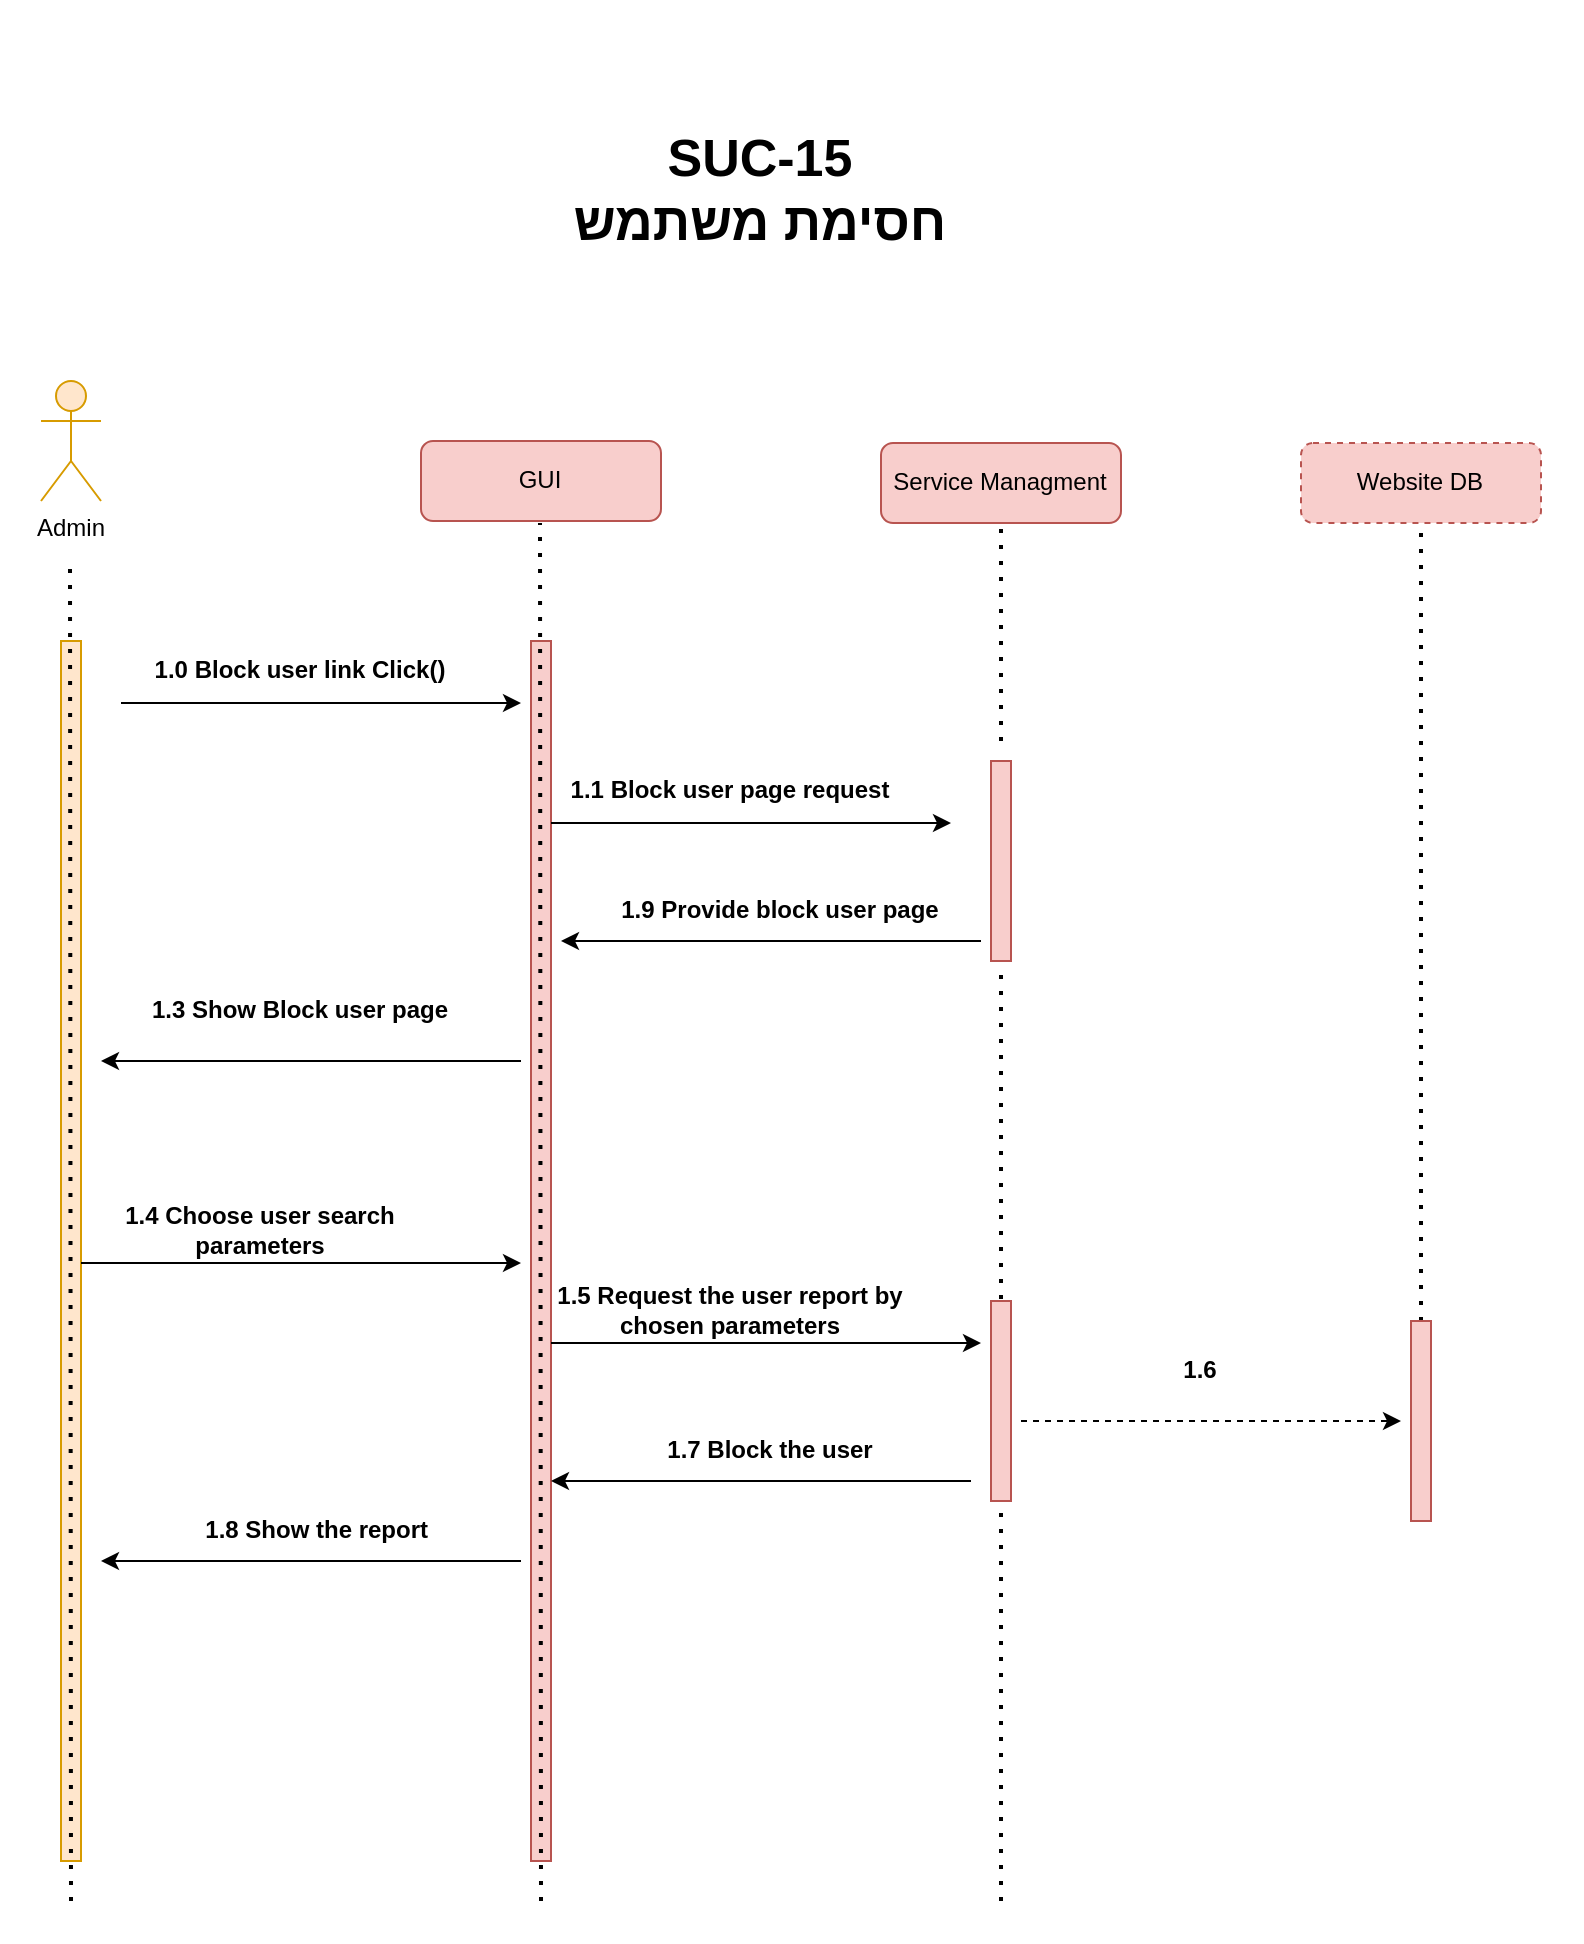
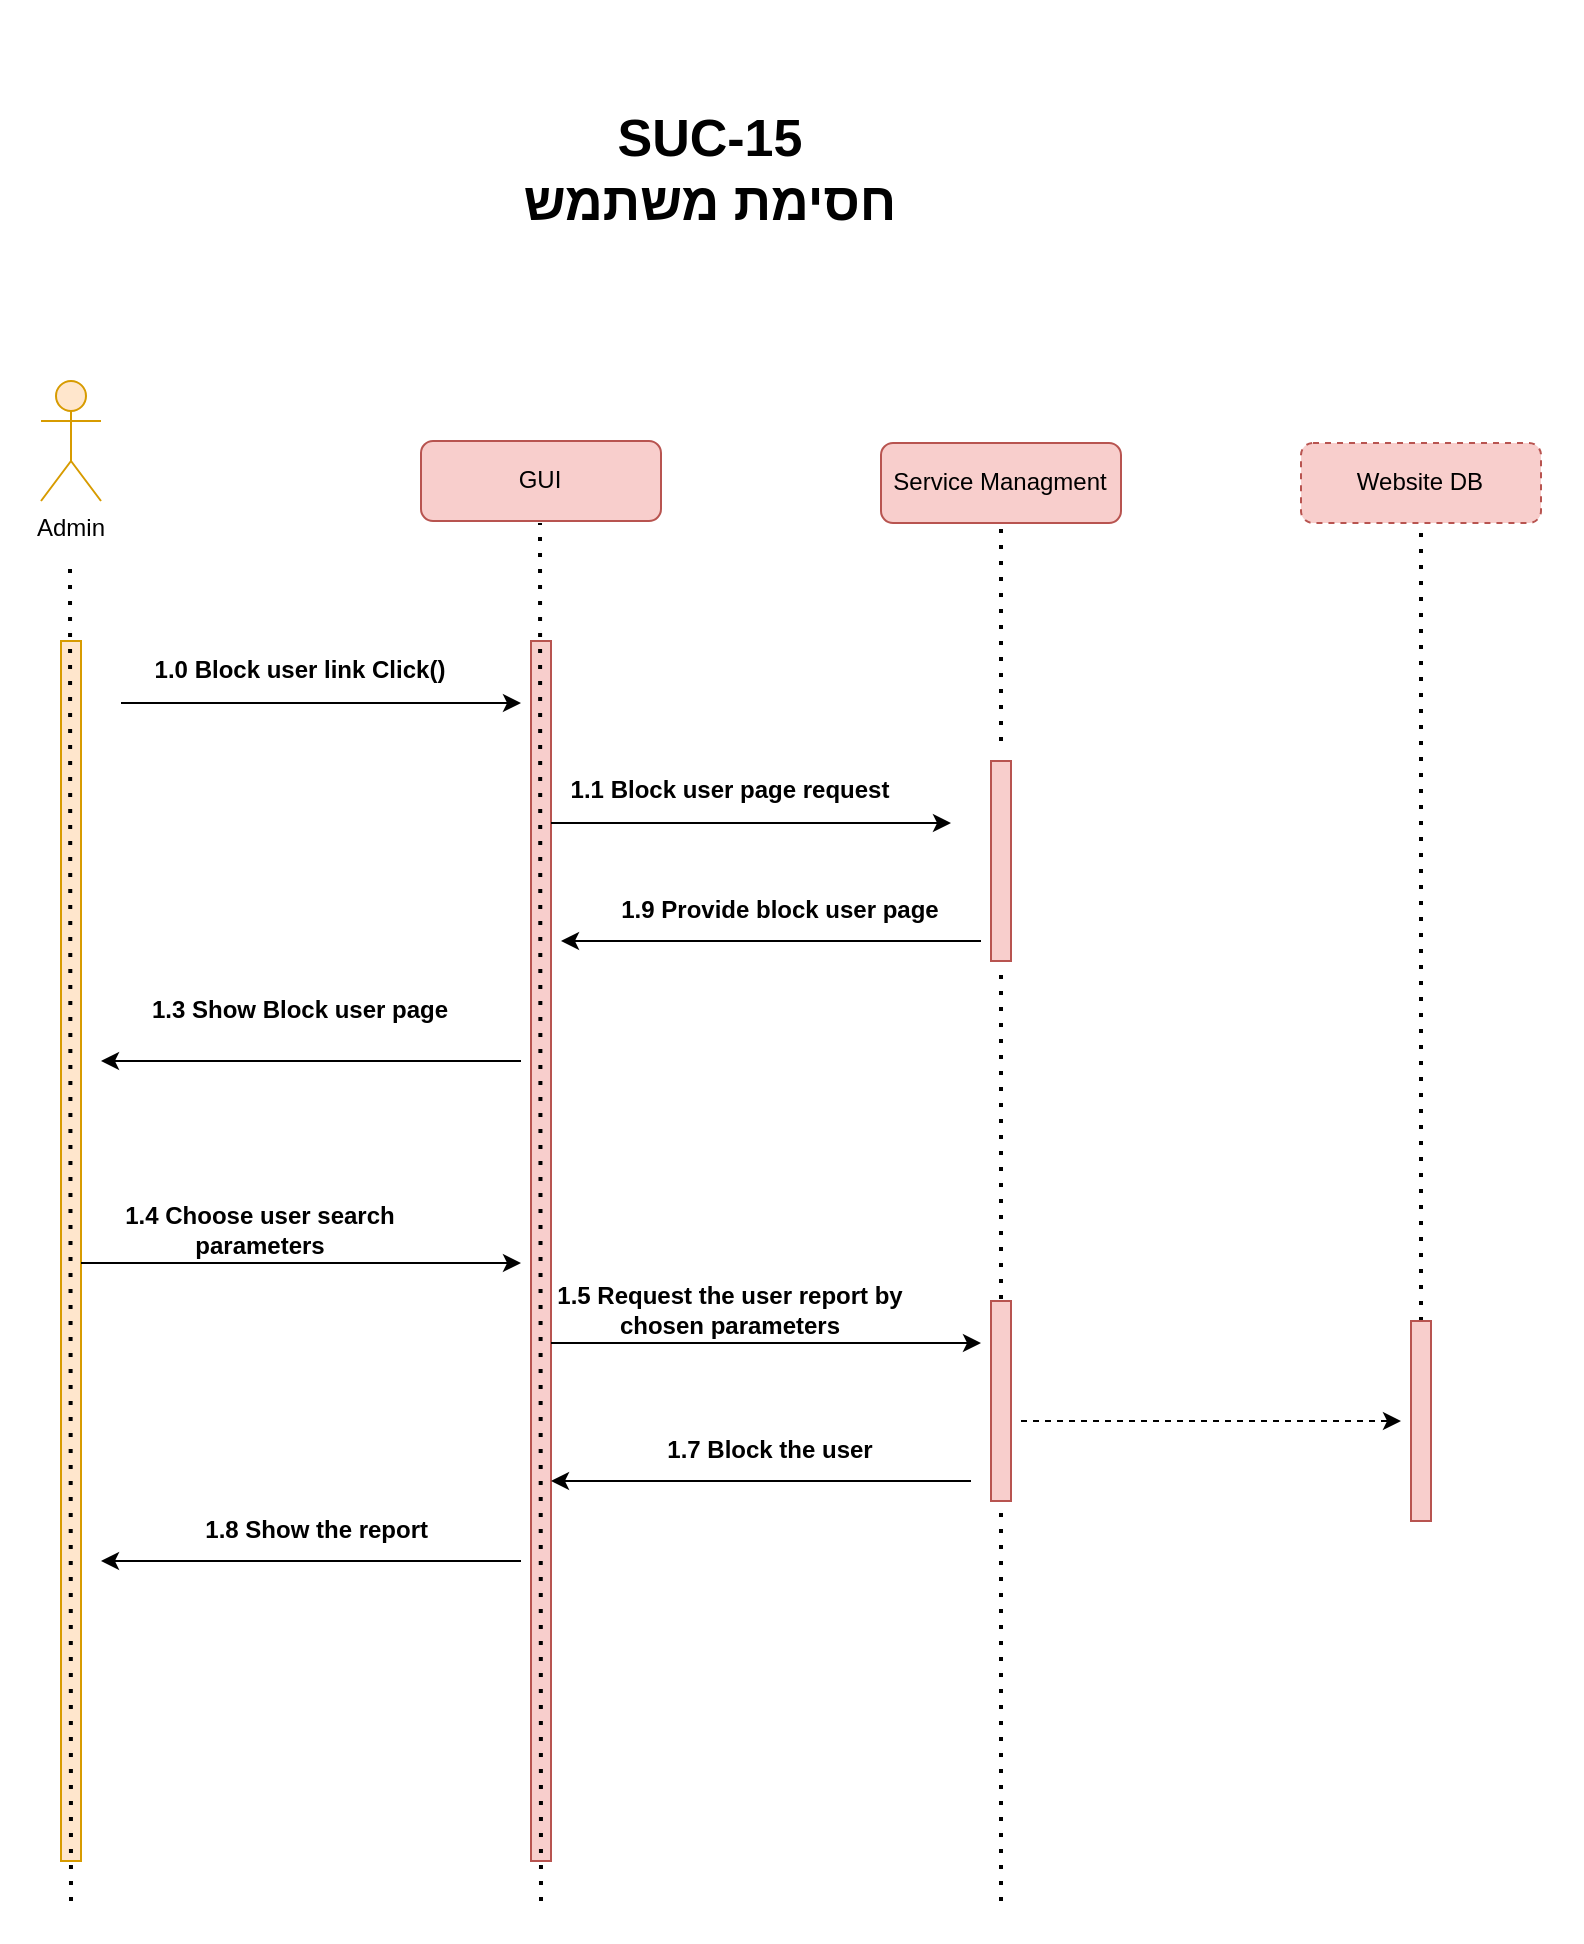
(761, 191) -> (711, 171)
(1201, 1371) -> none
